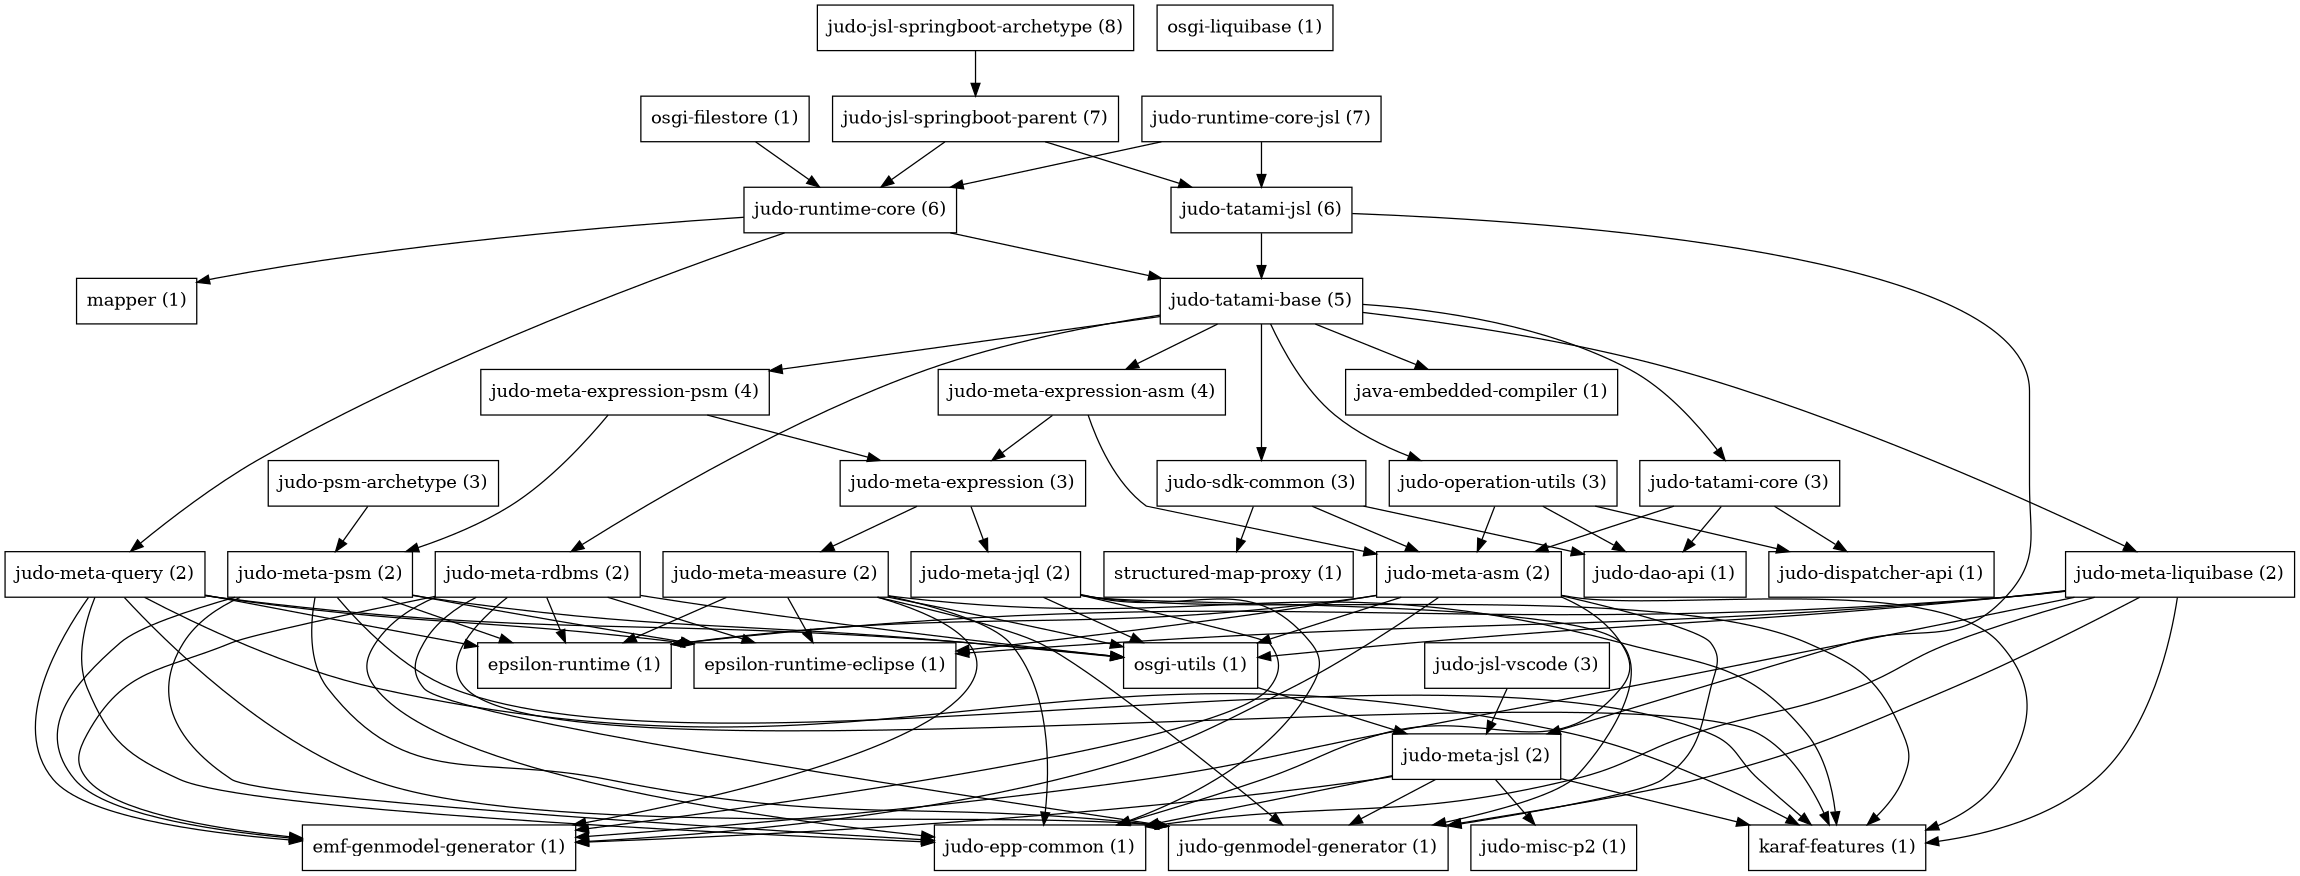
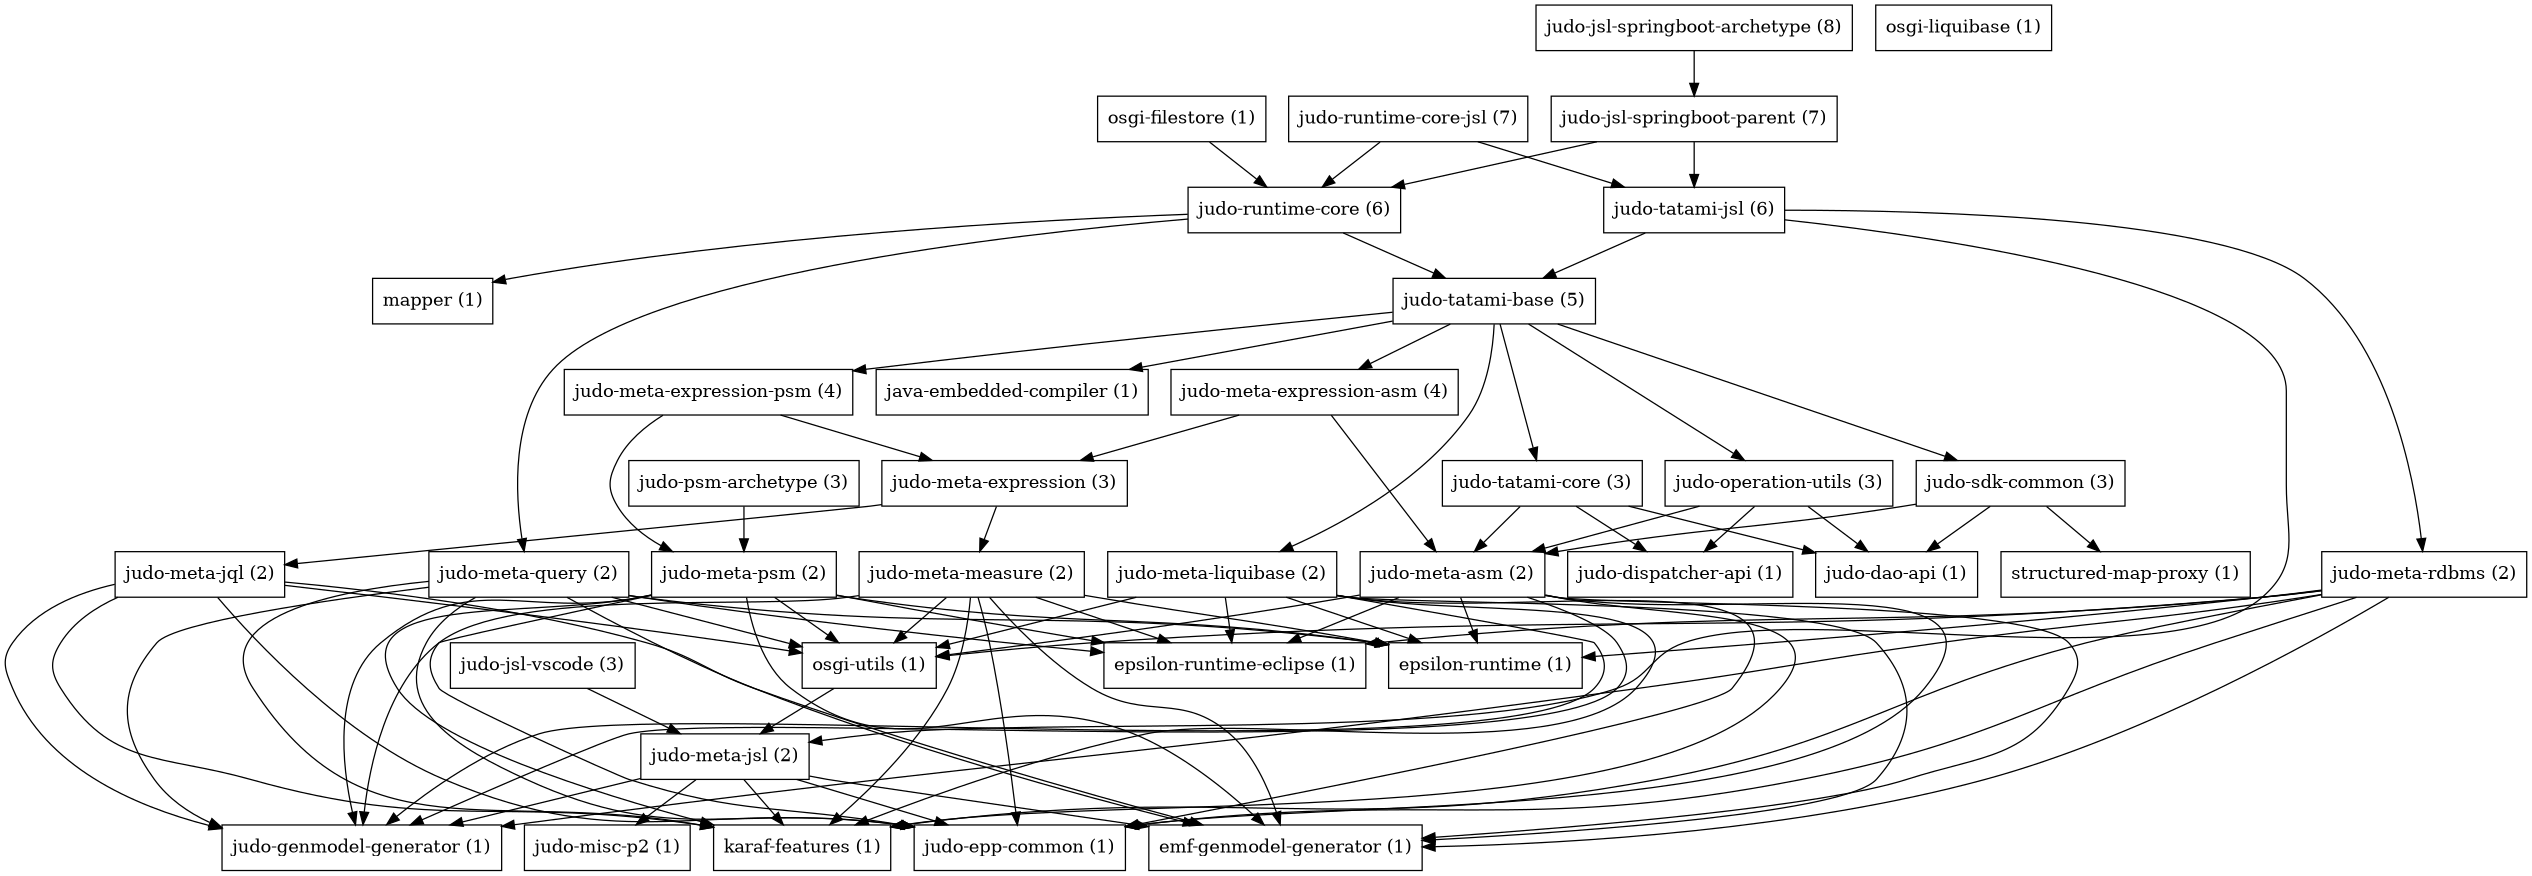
(858, 397) -> (2194, 239)
